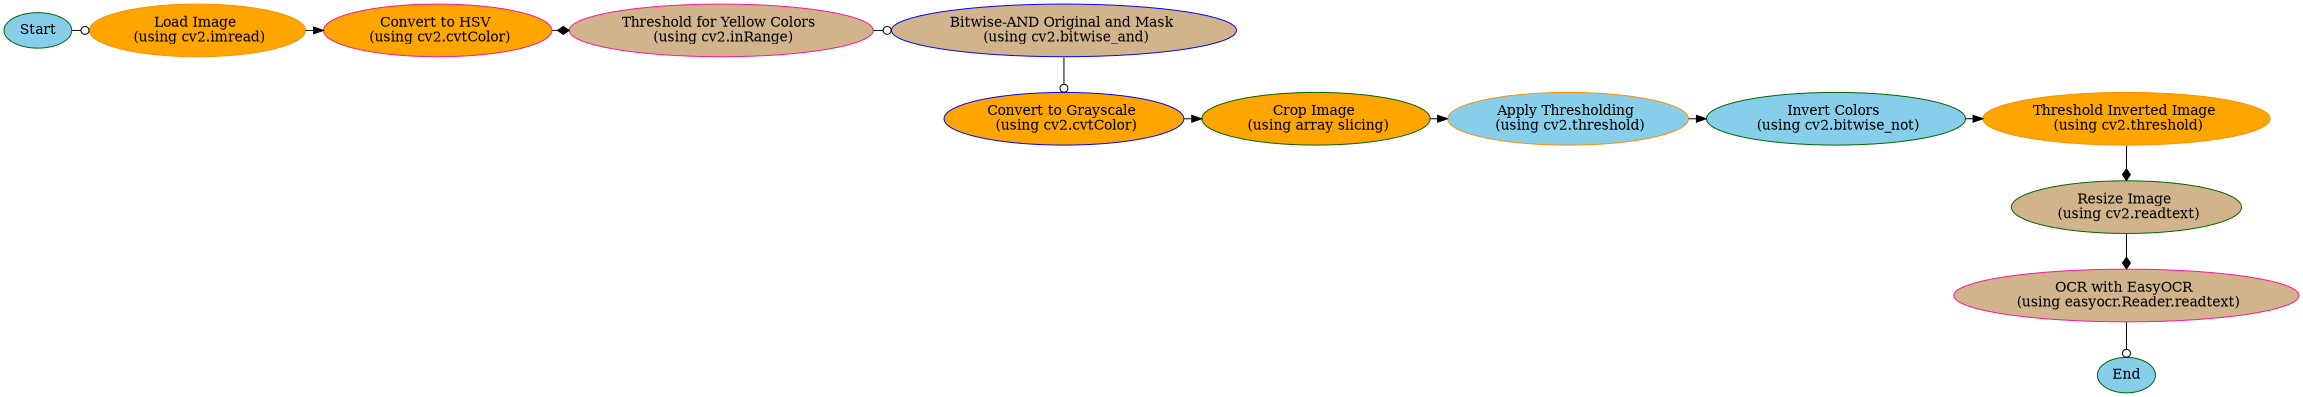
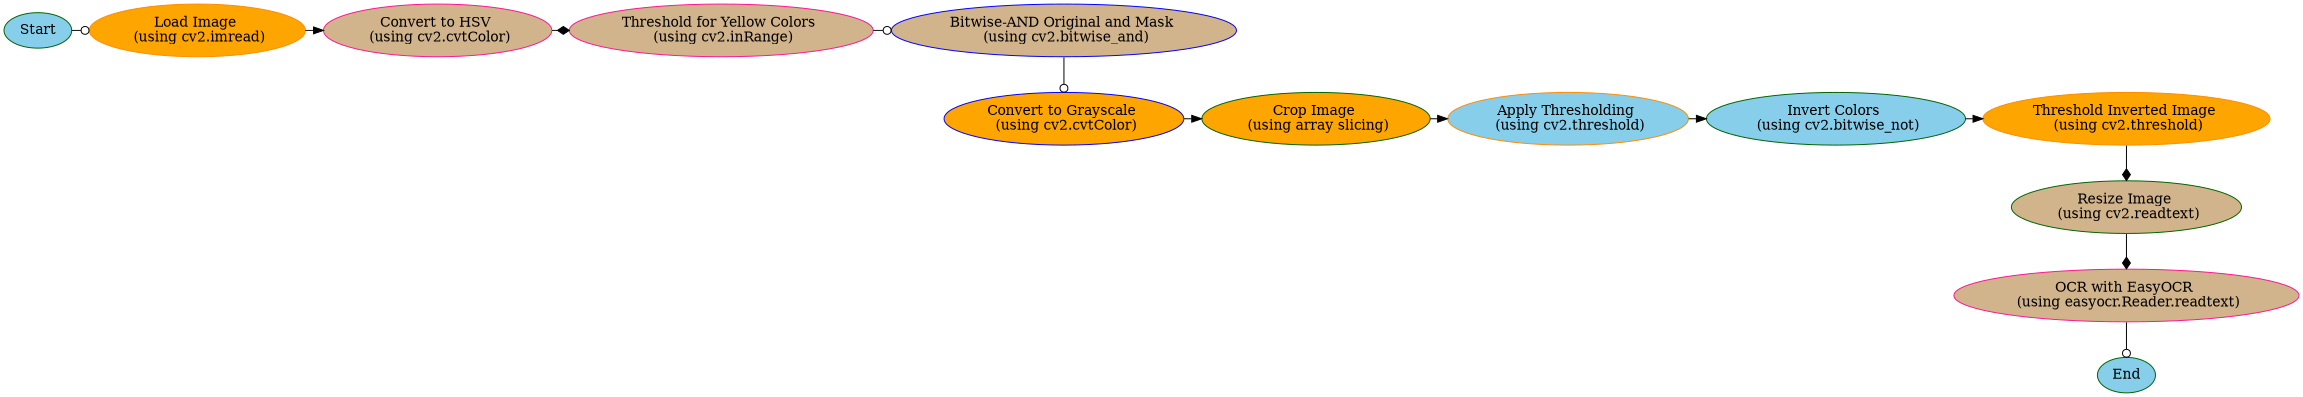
(438, 30) -> (438, 30)
